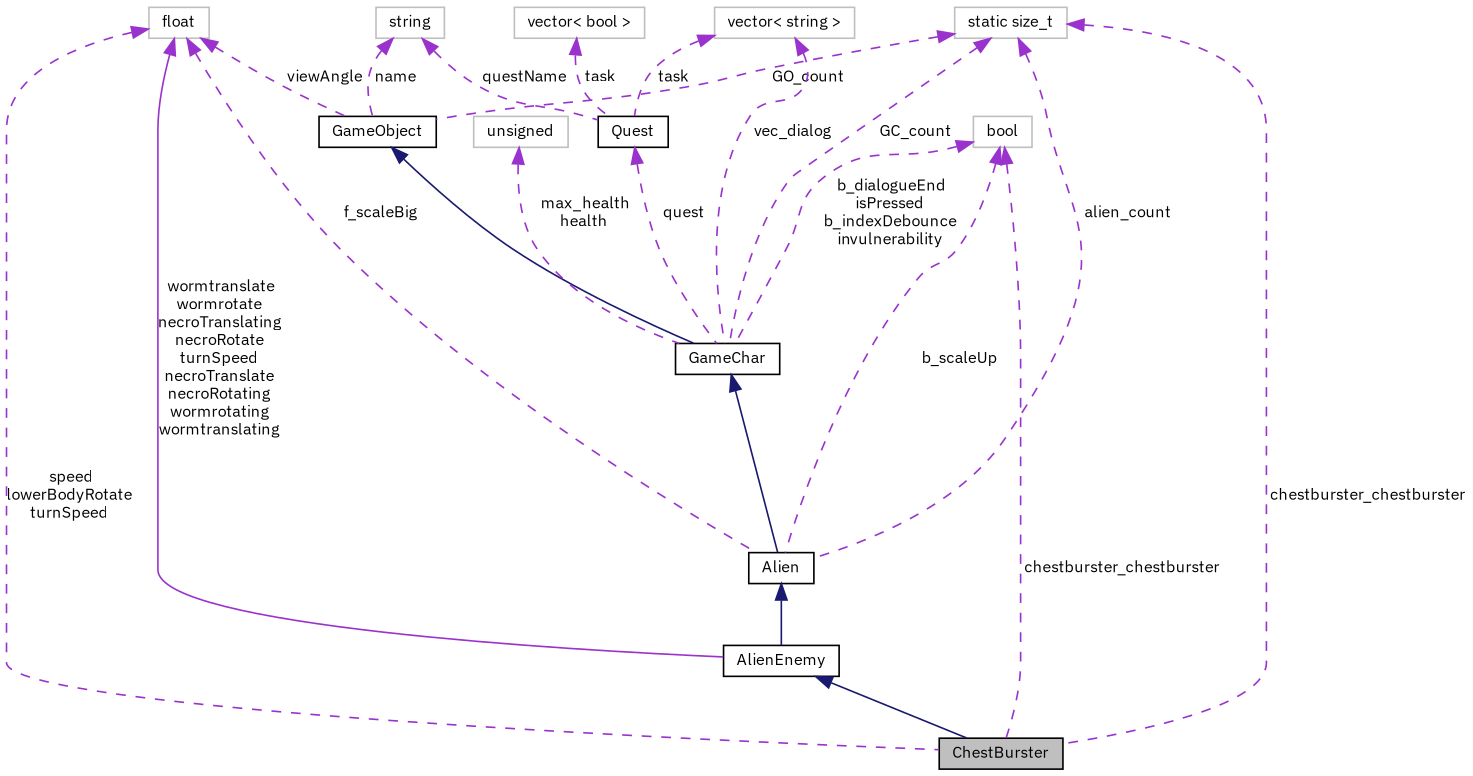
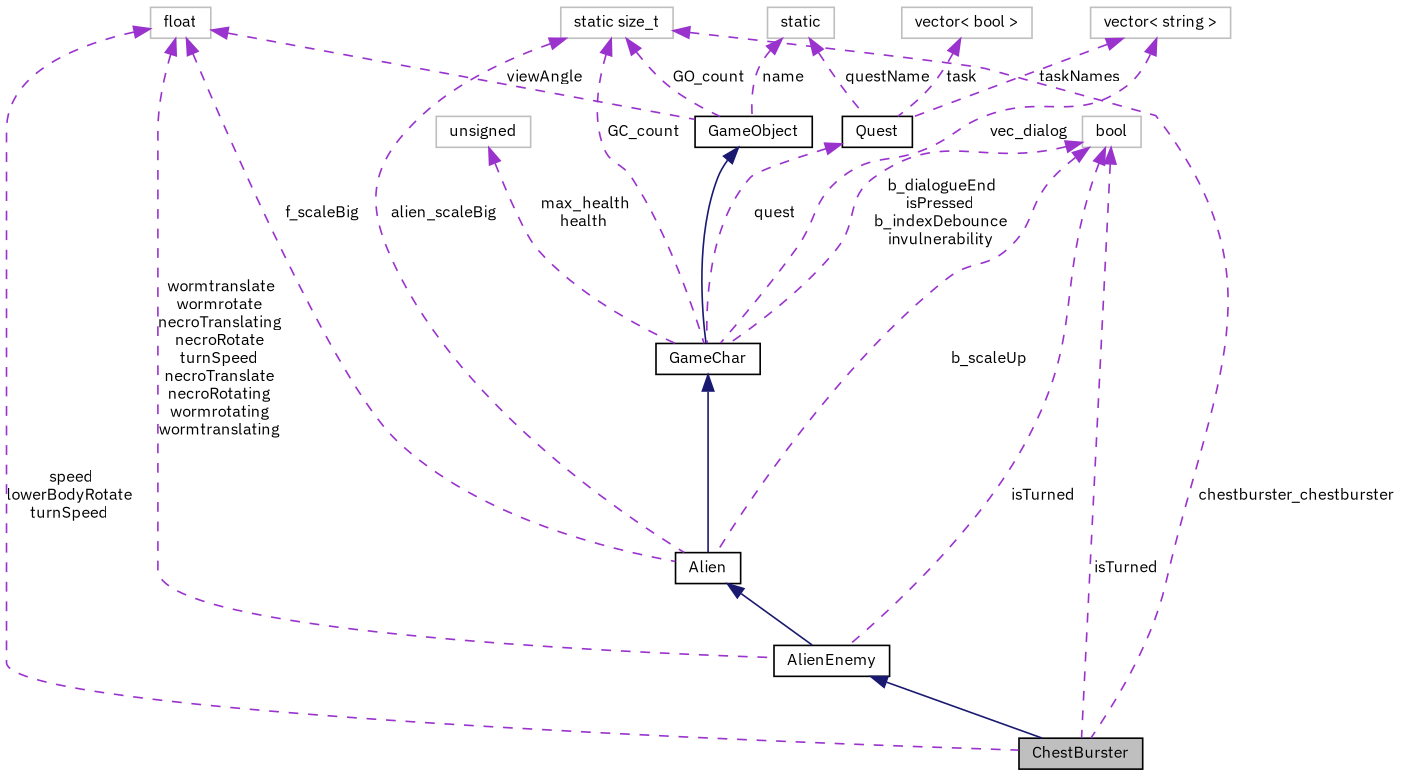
(410, 23) -> (801, 23)
(672, 77) -> (1078, 77)
(1126, 213) -> (442, 213)
none -> (1030, 433)
(1121, 568) -> (1125, 568)
(181, 591) -> (204, 600)
